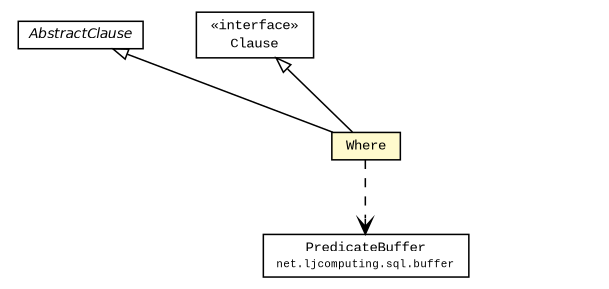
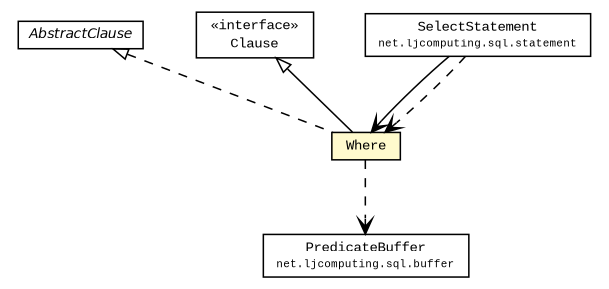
none -> (478, 35)
(230, 93) -> (230, 93)
